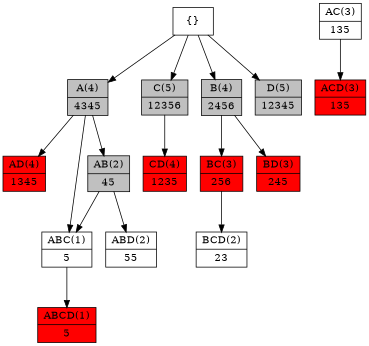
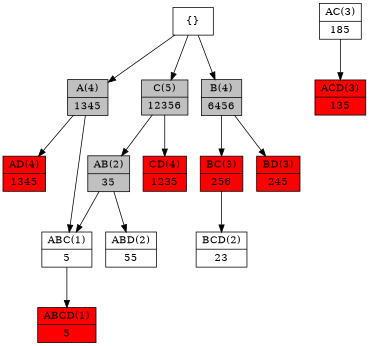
(340, 30) -> (340, 30)
(278, 98) -> none
(88, 106) -> (88, 106)
(222, 106) -> (222, 106)
(97, 132) -> (139, 132)
(109, 182) -> (109, 182)
